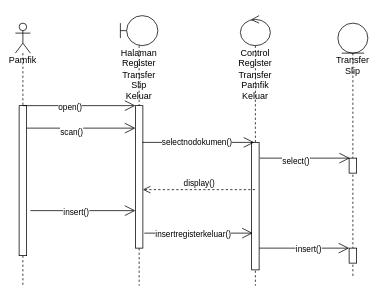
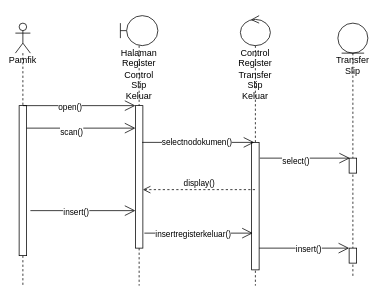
(139, 75) -> (139, 75)
(255, 85) -> (255, 80)
